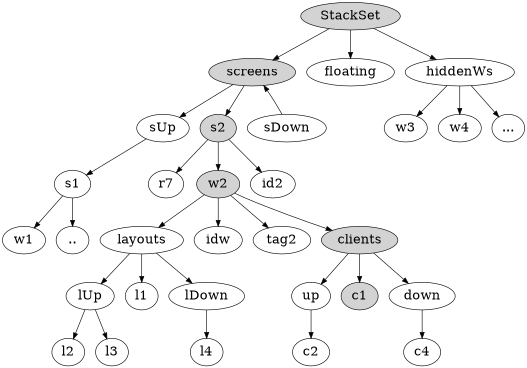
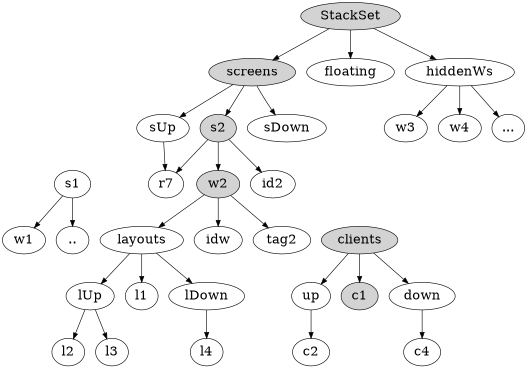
(275, 102) -> (264, 98)
(119, 155) -> (164, 153)
(280, 212) -> none
